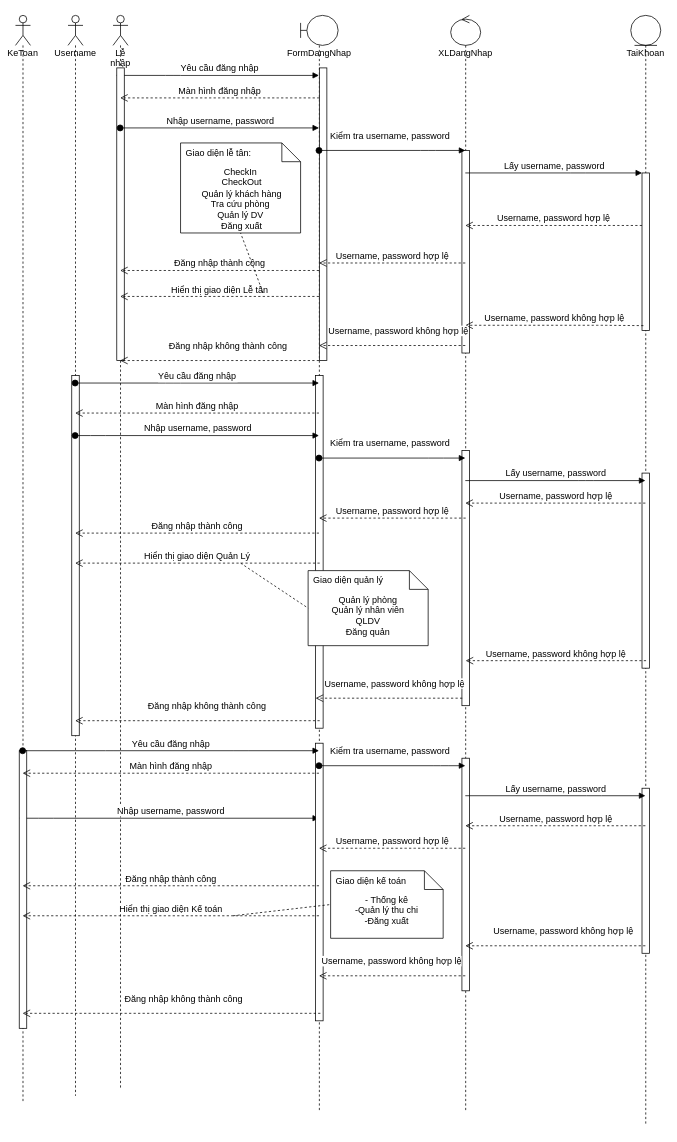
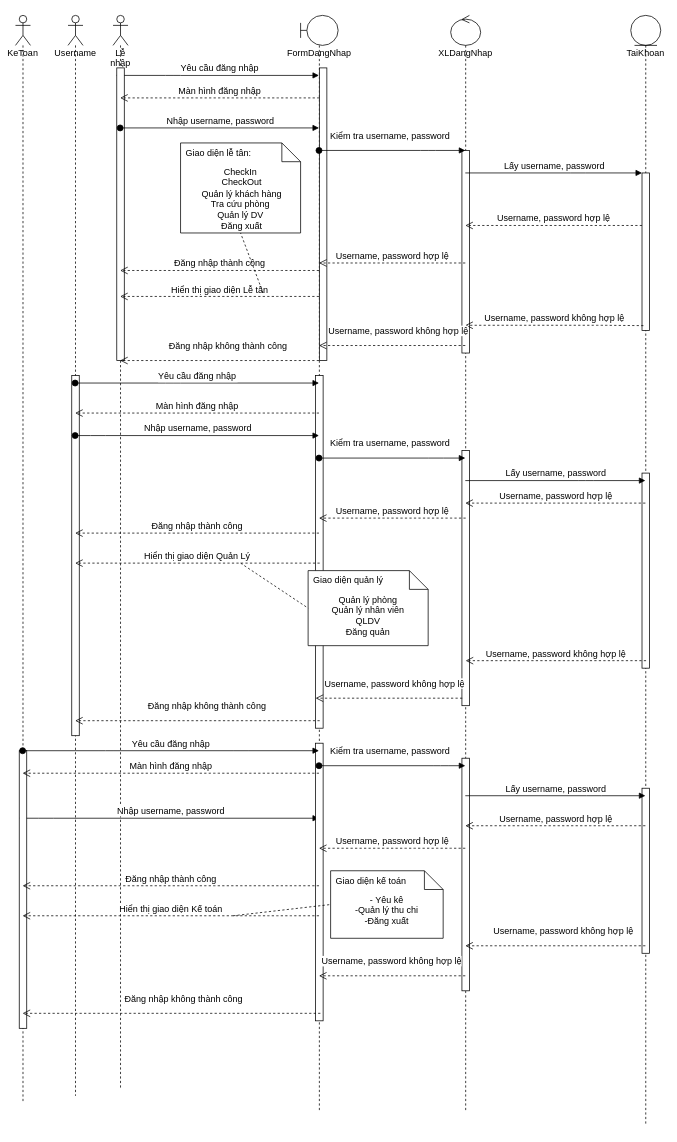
(387, 911) -> (387, 911)
